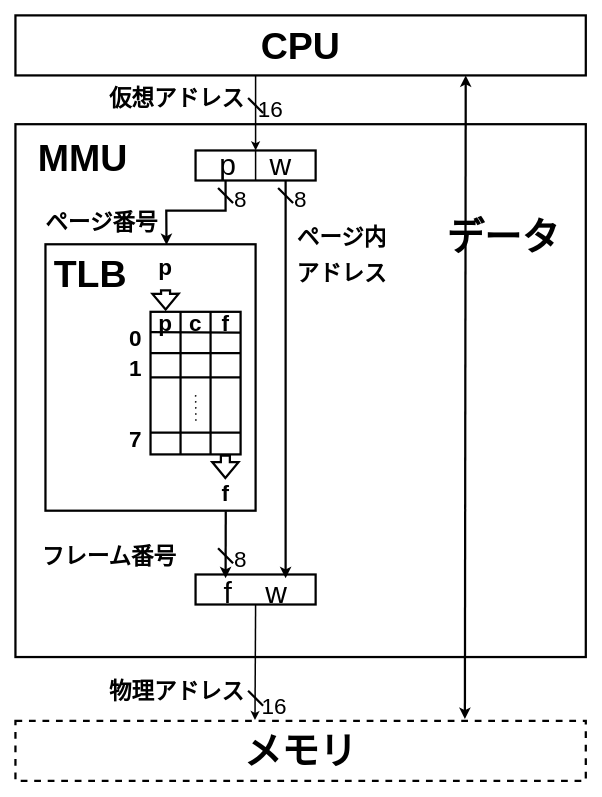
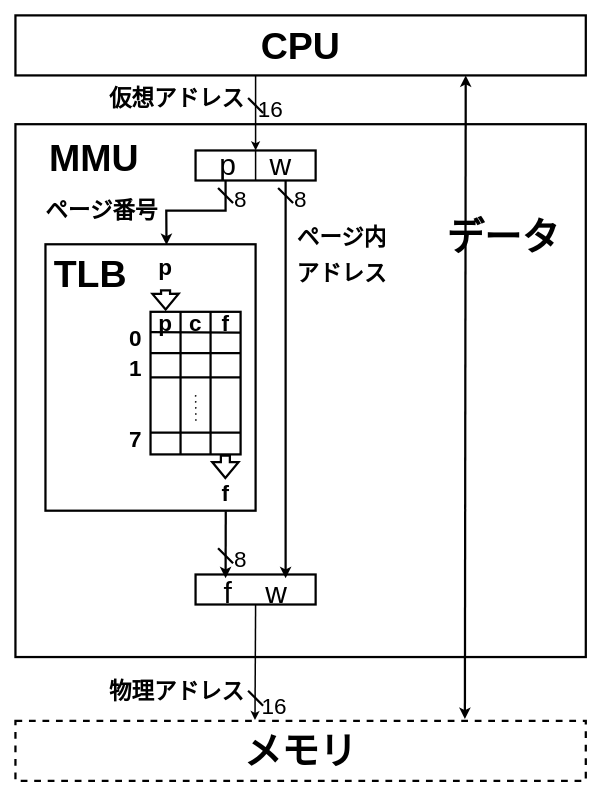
(83, 158) -> (94, 158)
(102, 222) -> (102, 210)
(109, 555) -> none
